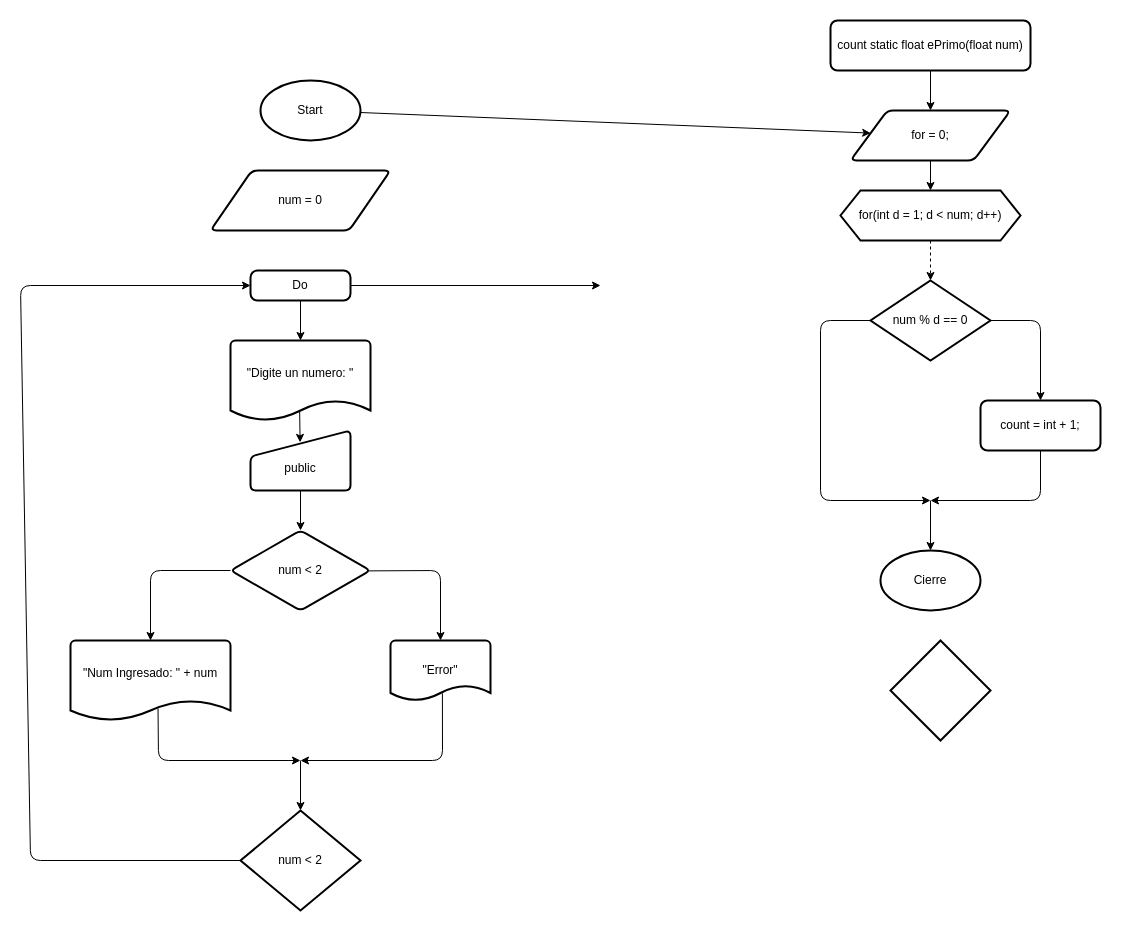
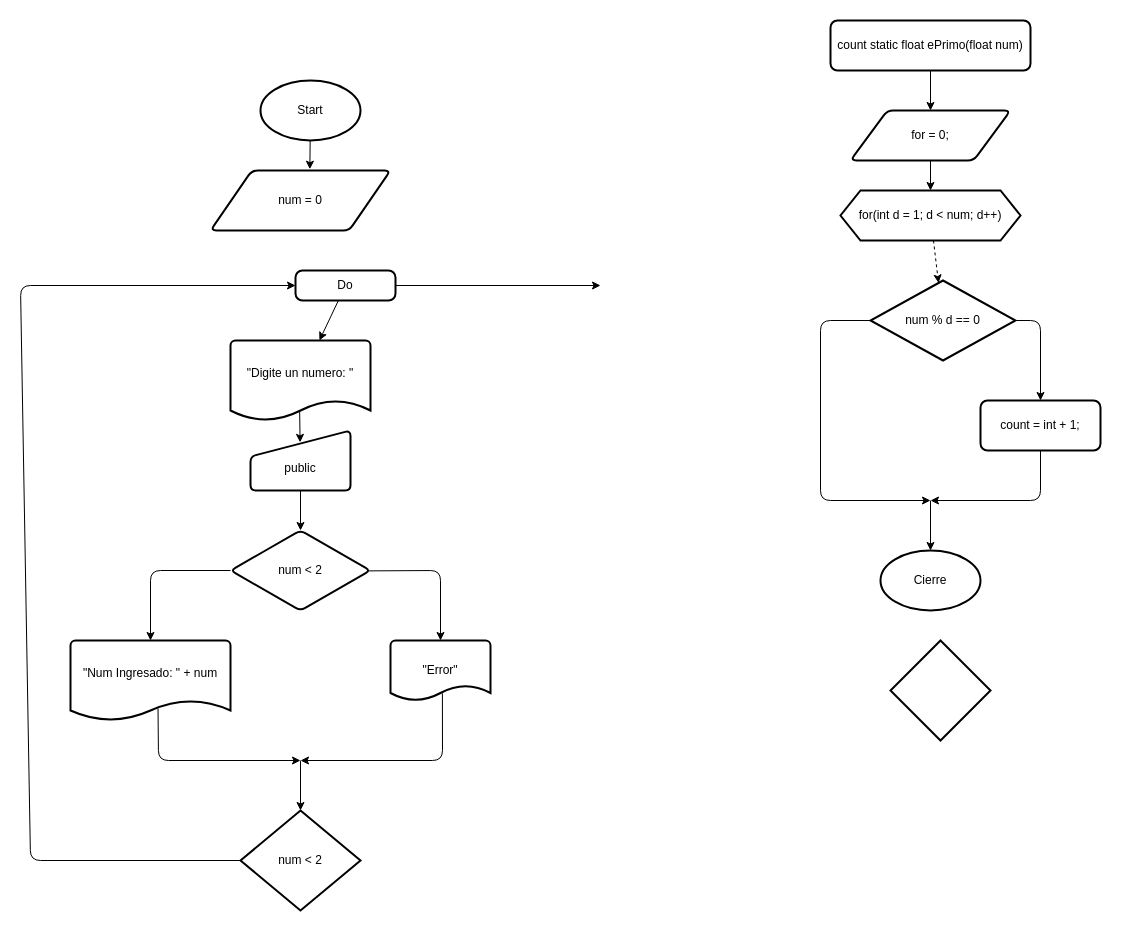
(612, 123) -> (310, 152)
(301, 286) -> (346, 286)
(931, 321) -> (943, 321)
